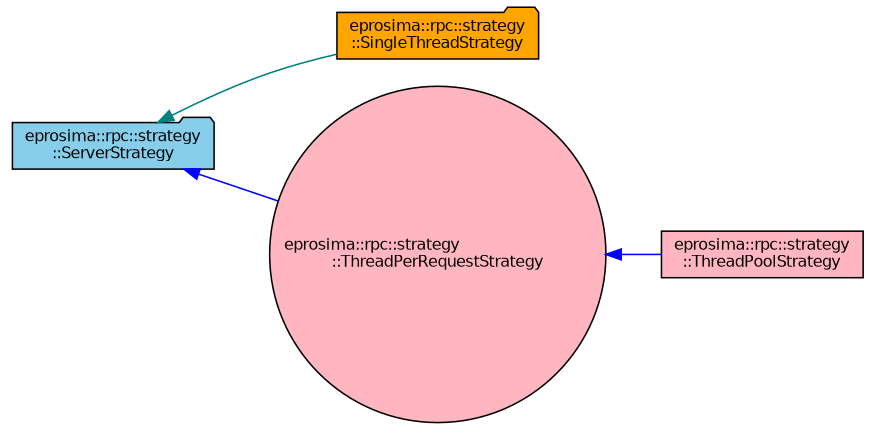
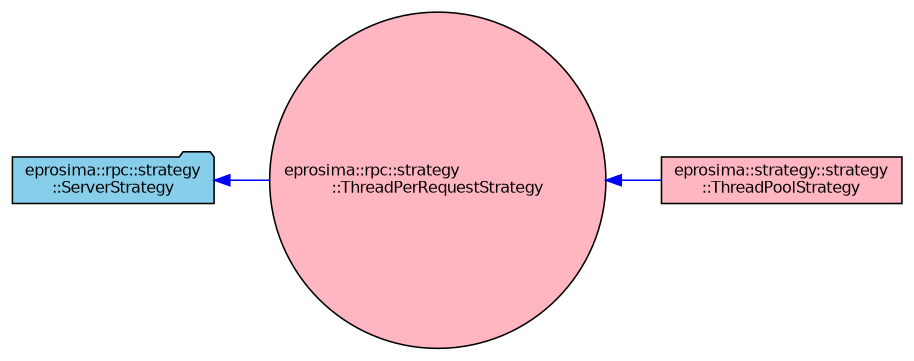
(438, 36) -> none
(762, 254) -> (782, 180)
